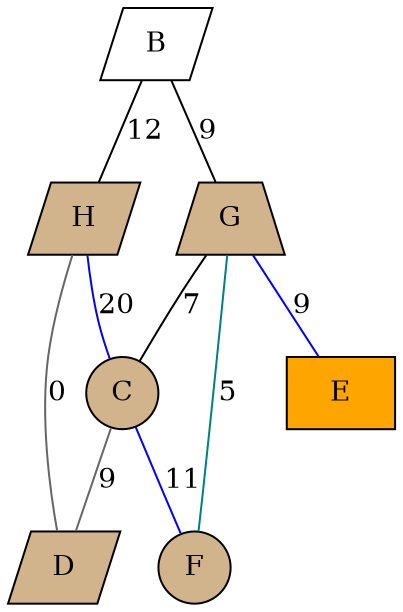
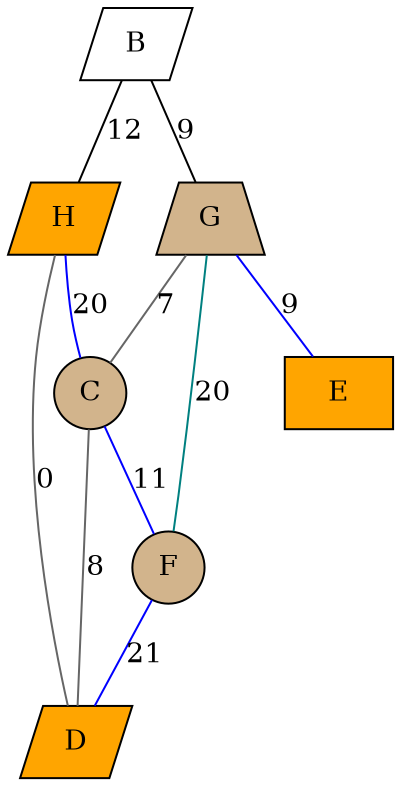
(84, 219) -> (64, 219)
(172, 307) -> (148, 309)
(229, 393) -> (214, 393)
(108, 480) -> (96, 568)
(64, 568) -> (76, 742)
none -> (123, 653)
